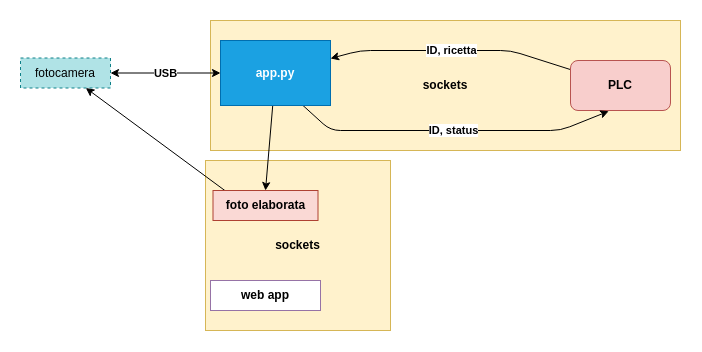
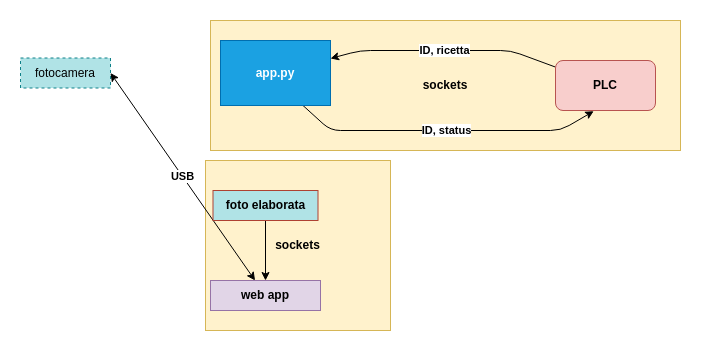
(165, 73) -> (206, 210)
(621, 86) -> (606, 86)
(269, 145) -> none
(194, 168) -> (266, 247)
(266, 206) -> (266, 206)
(266, 296) -> (266, 296)
